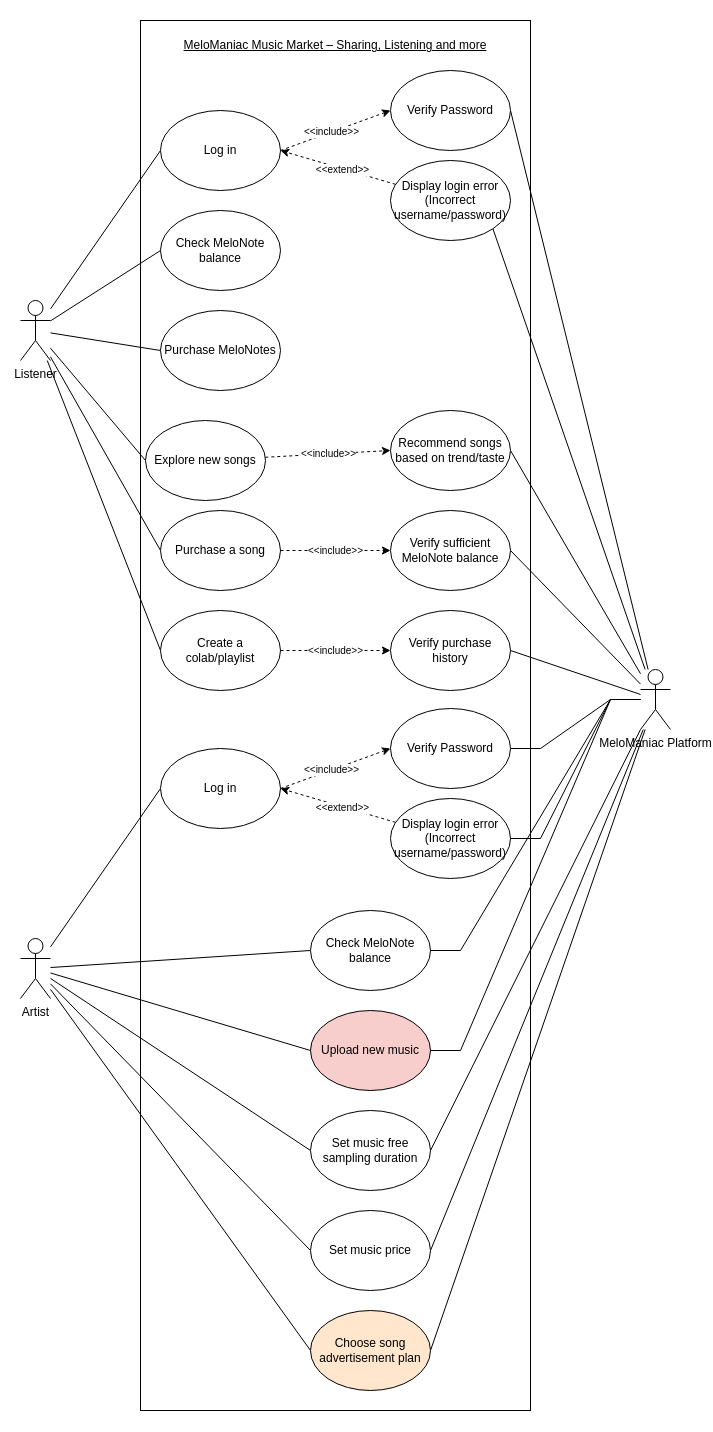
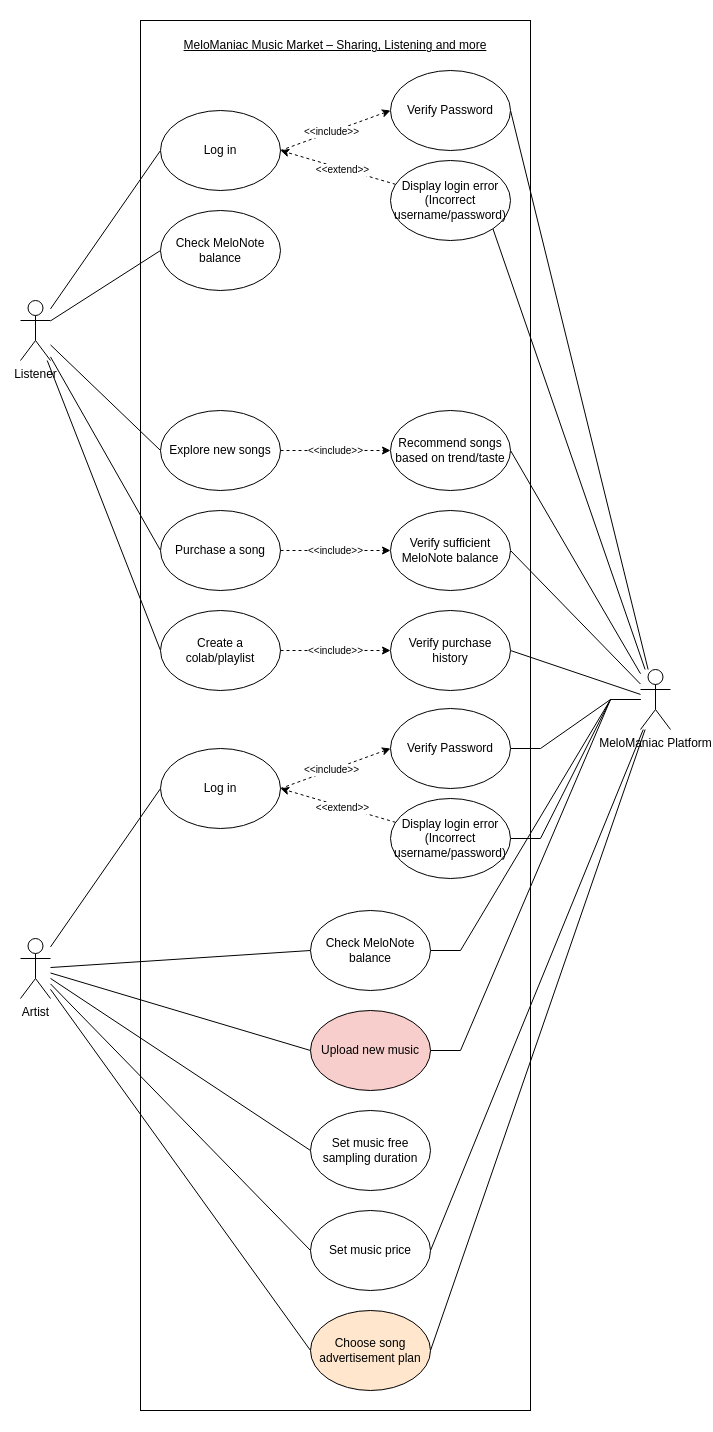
(105, 342) -> none
(221, 351) -> none
(206, 461) -> (221, 451)
(536, 940) -> none
